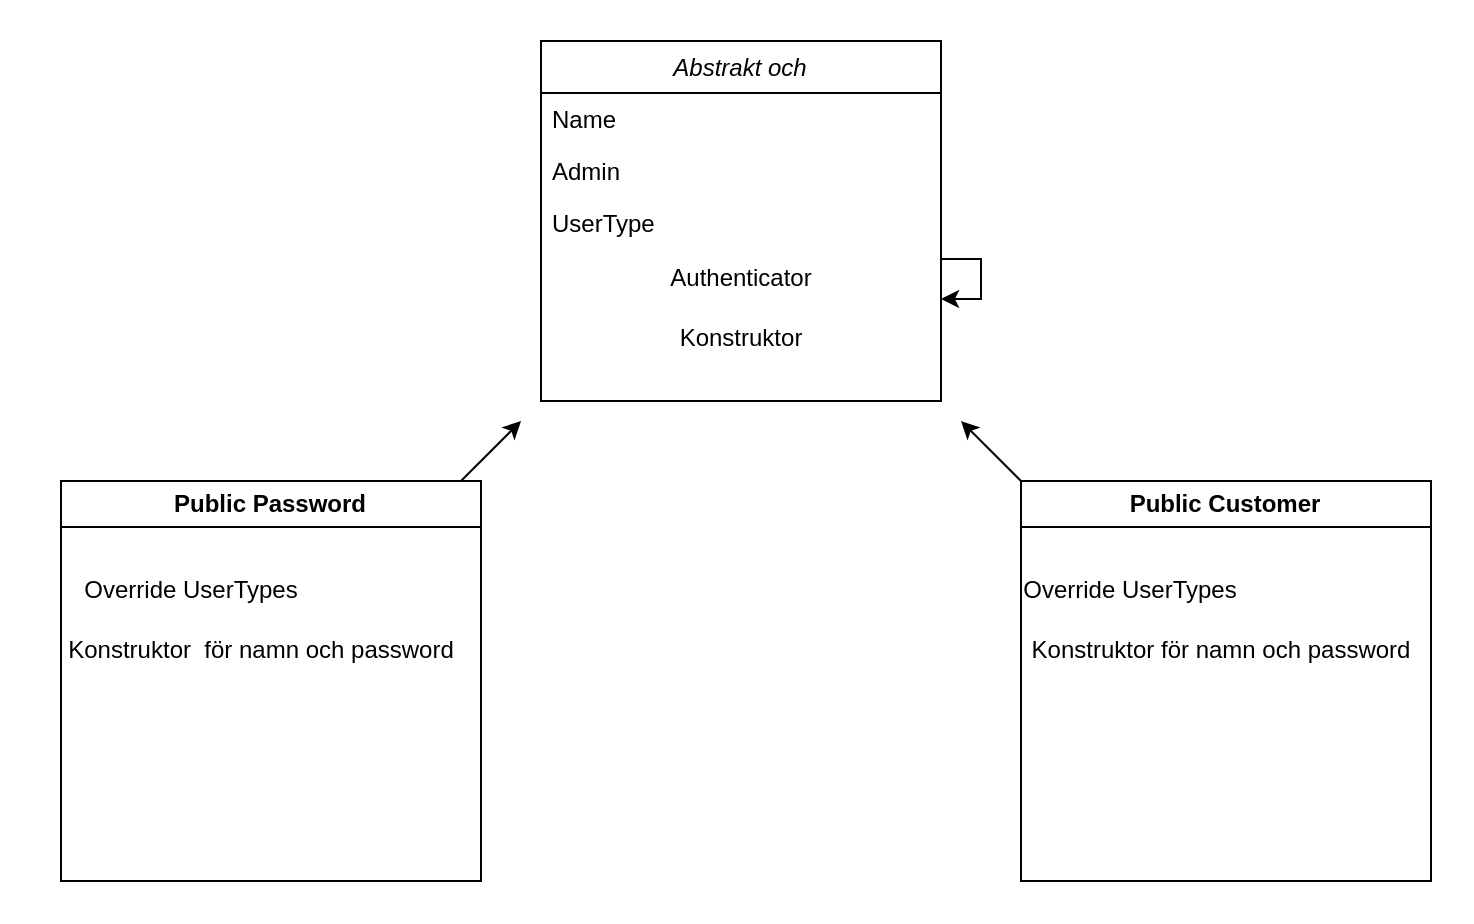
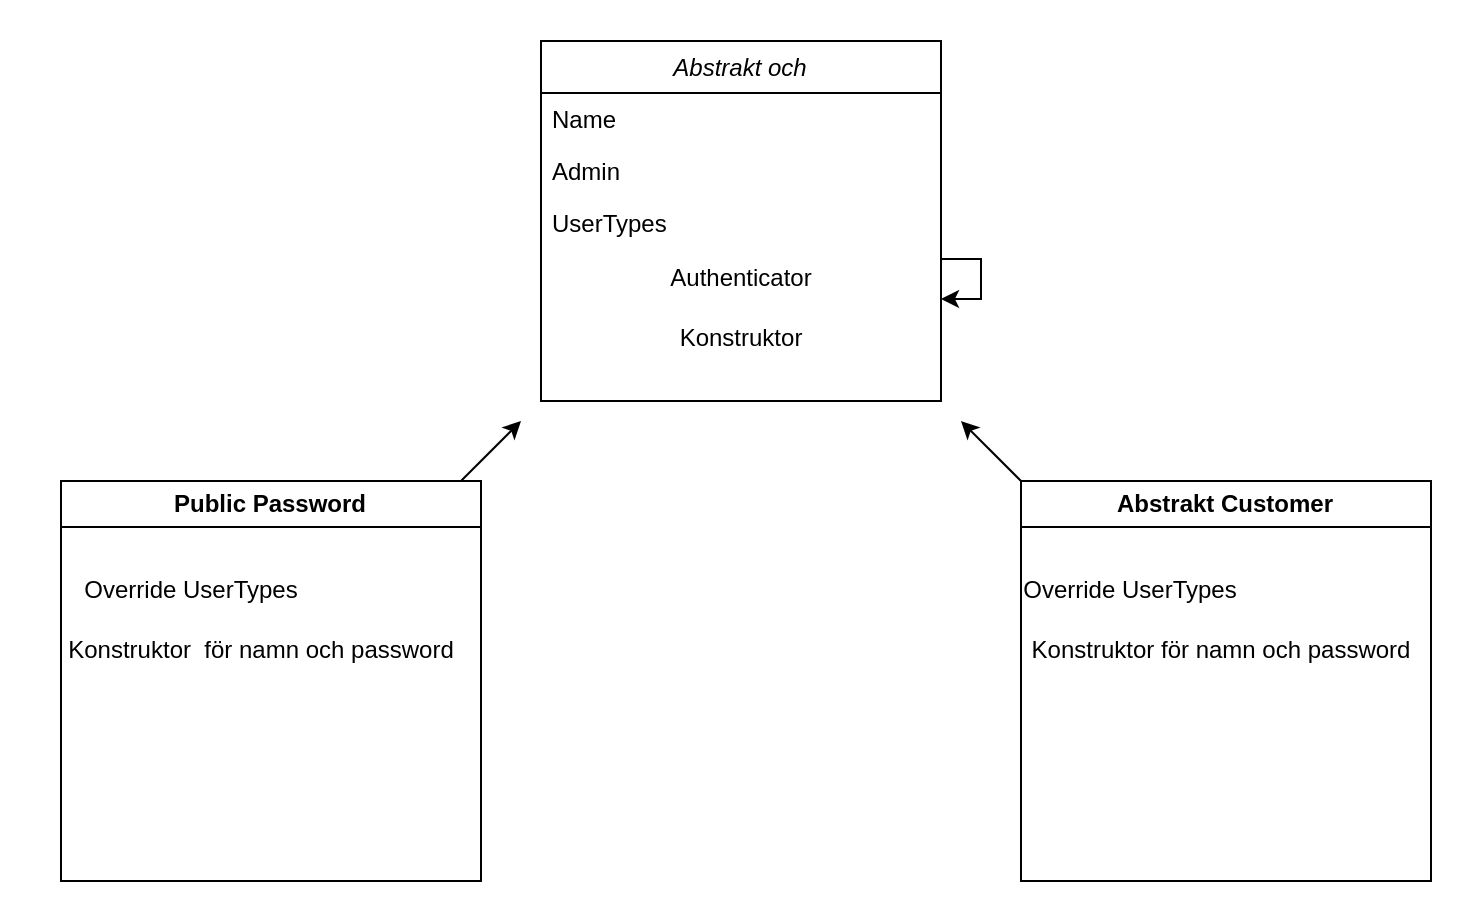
(606, 224) -> (612, 224)
(1226, 505) -> (1226, 505)
